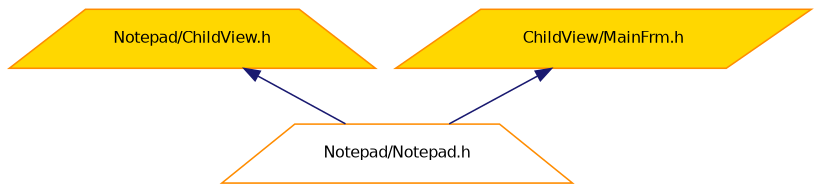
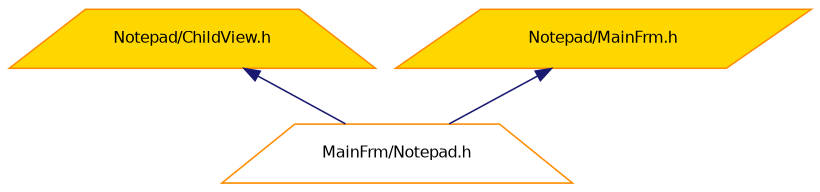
(603, 39) -> (603, 39)
(397, 154) -> (397, 154)
